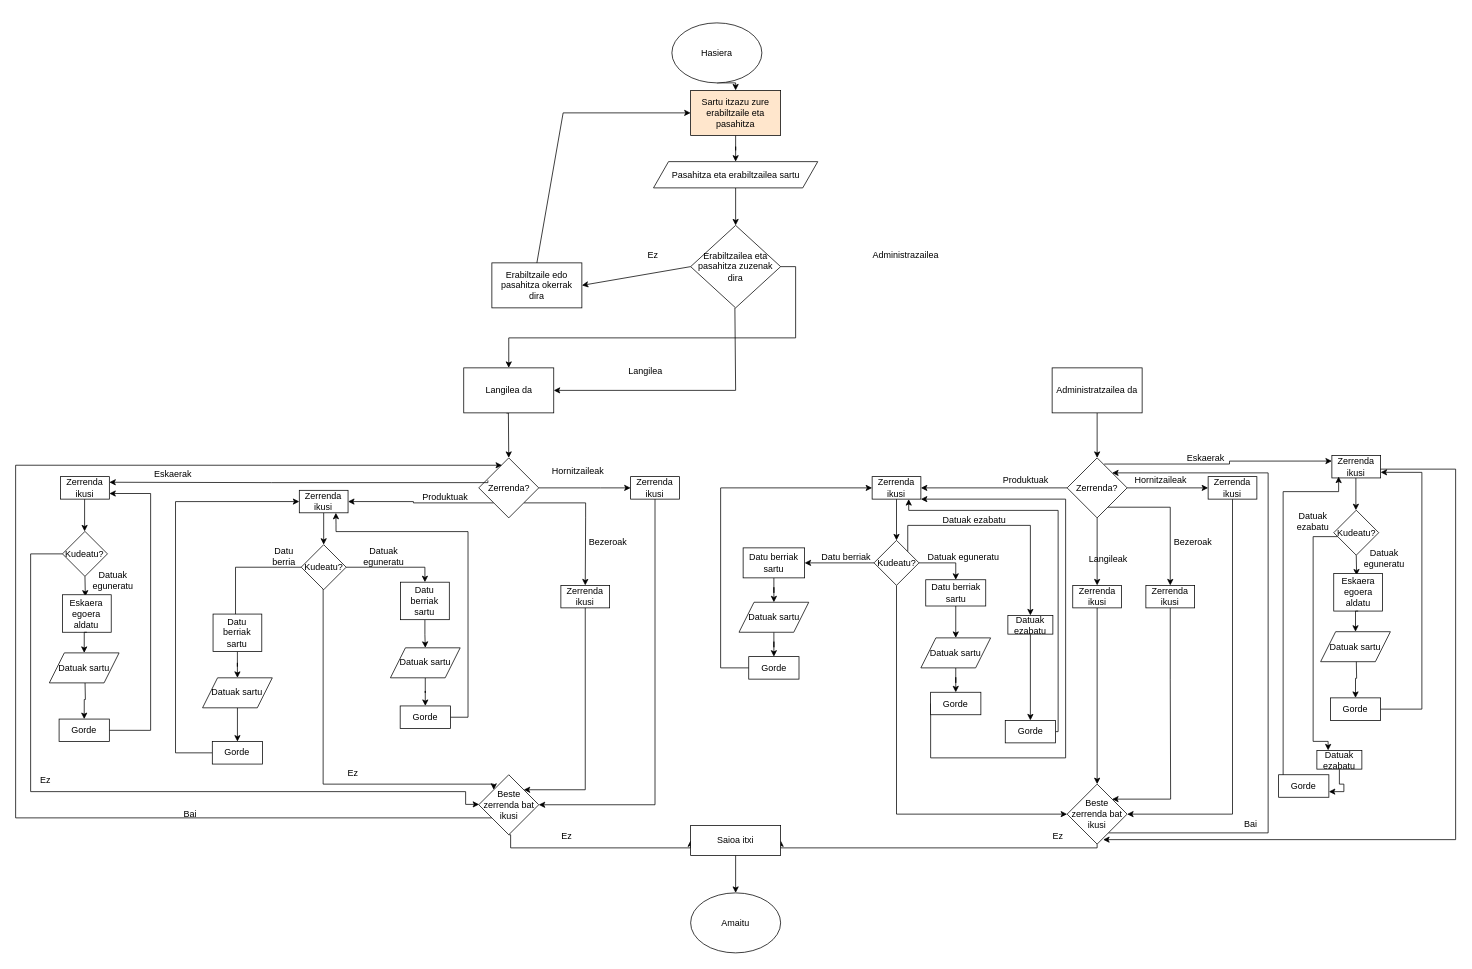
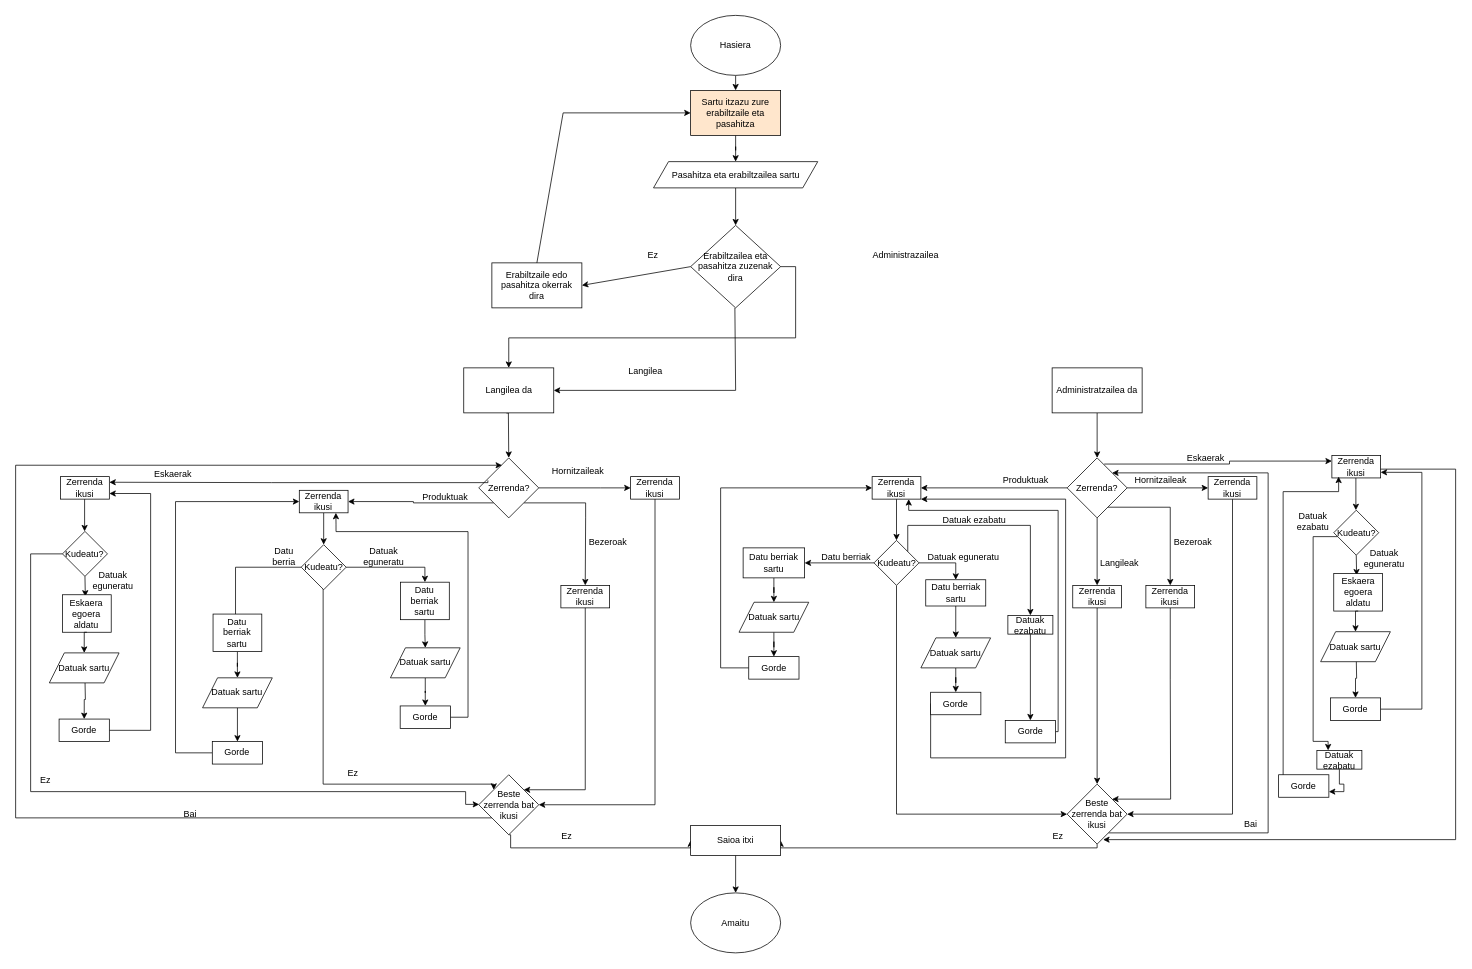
(717, 53) -> (735, 45)
(1108, 559) -> (1119, 563)
